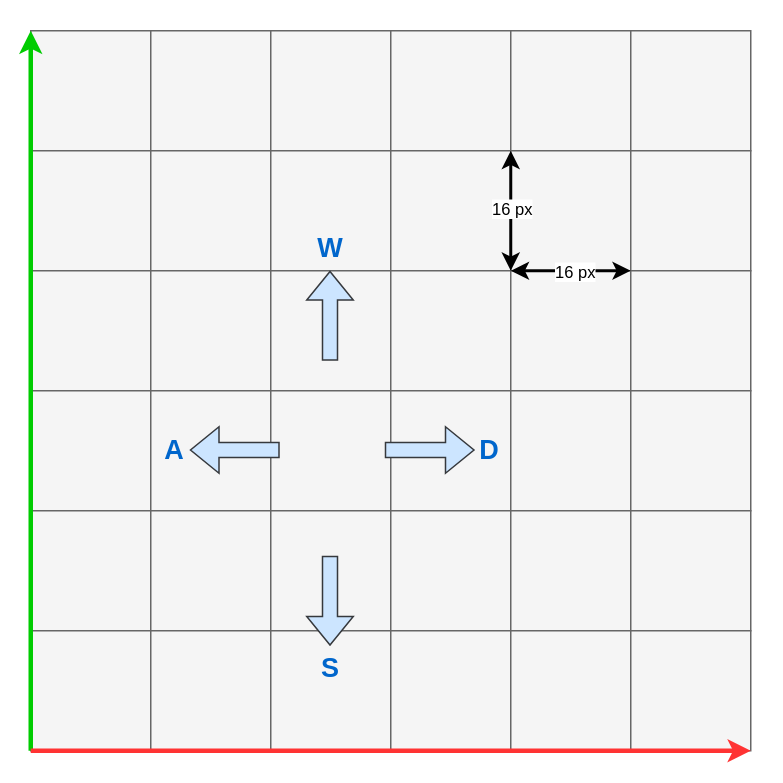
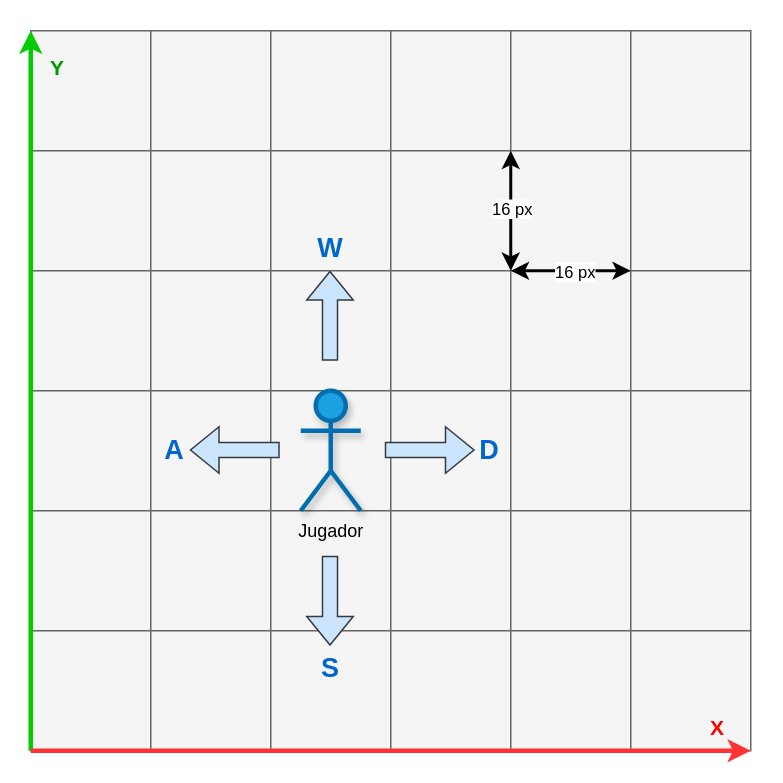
none -> (58, 68)
none -> (331, 451)
none -> (718, 728)
